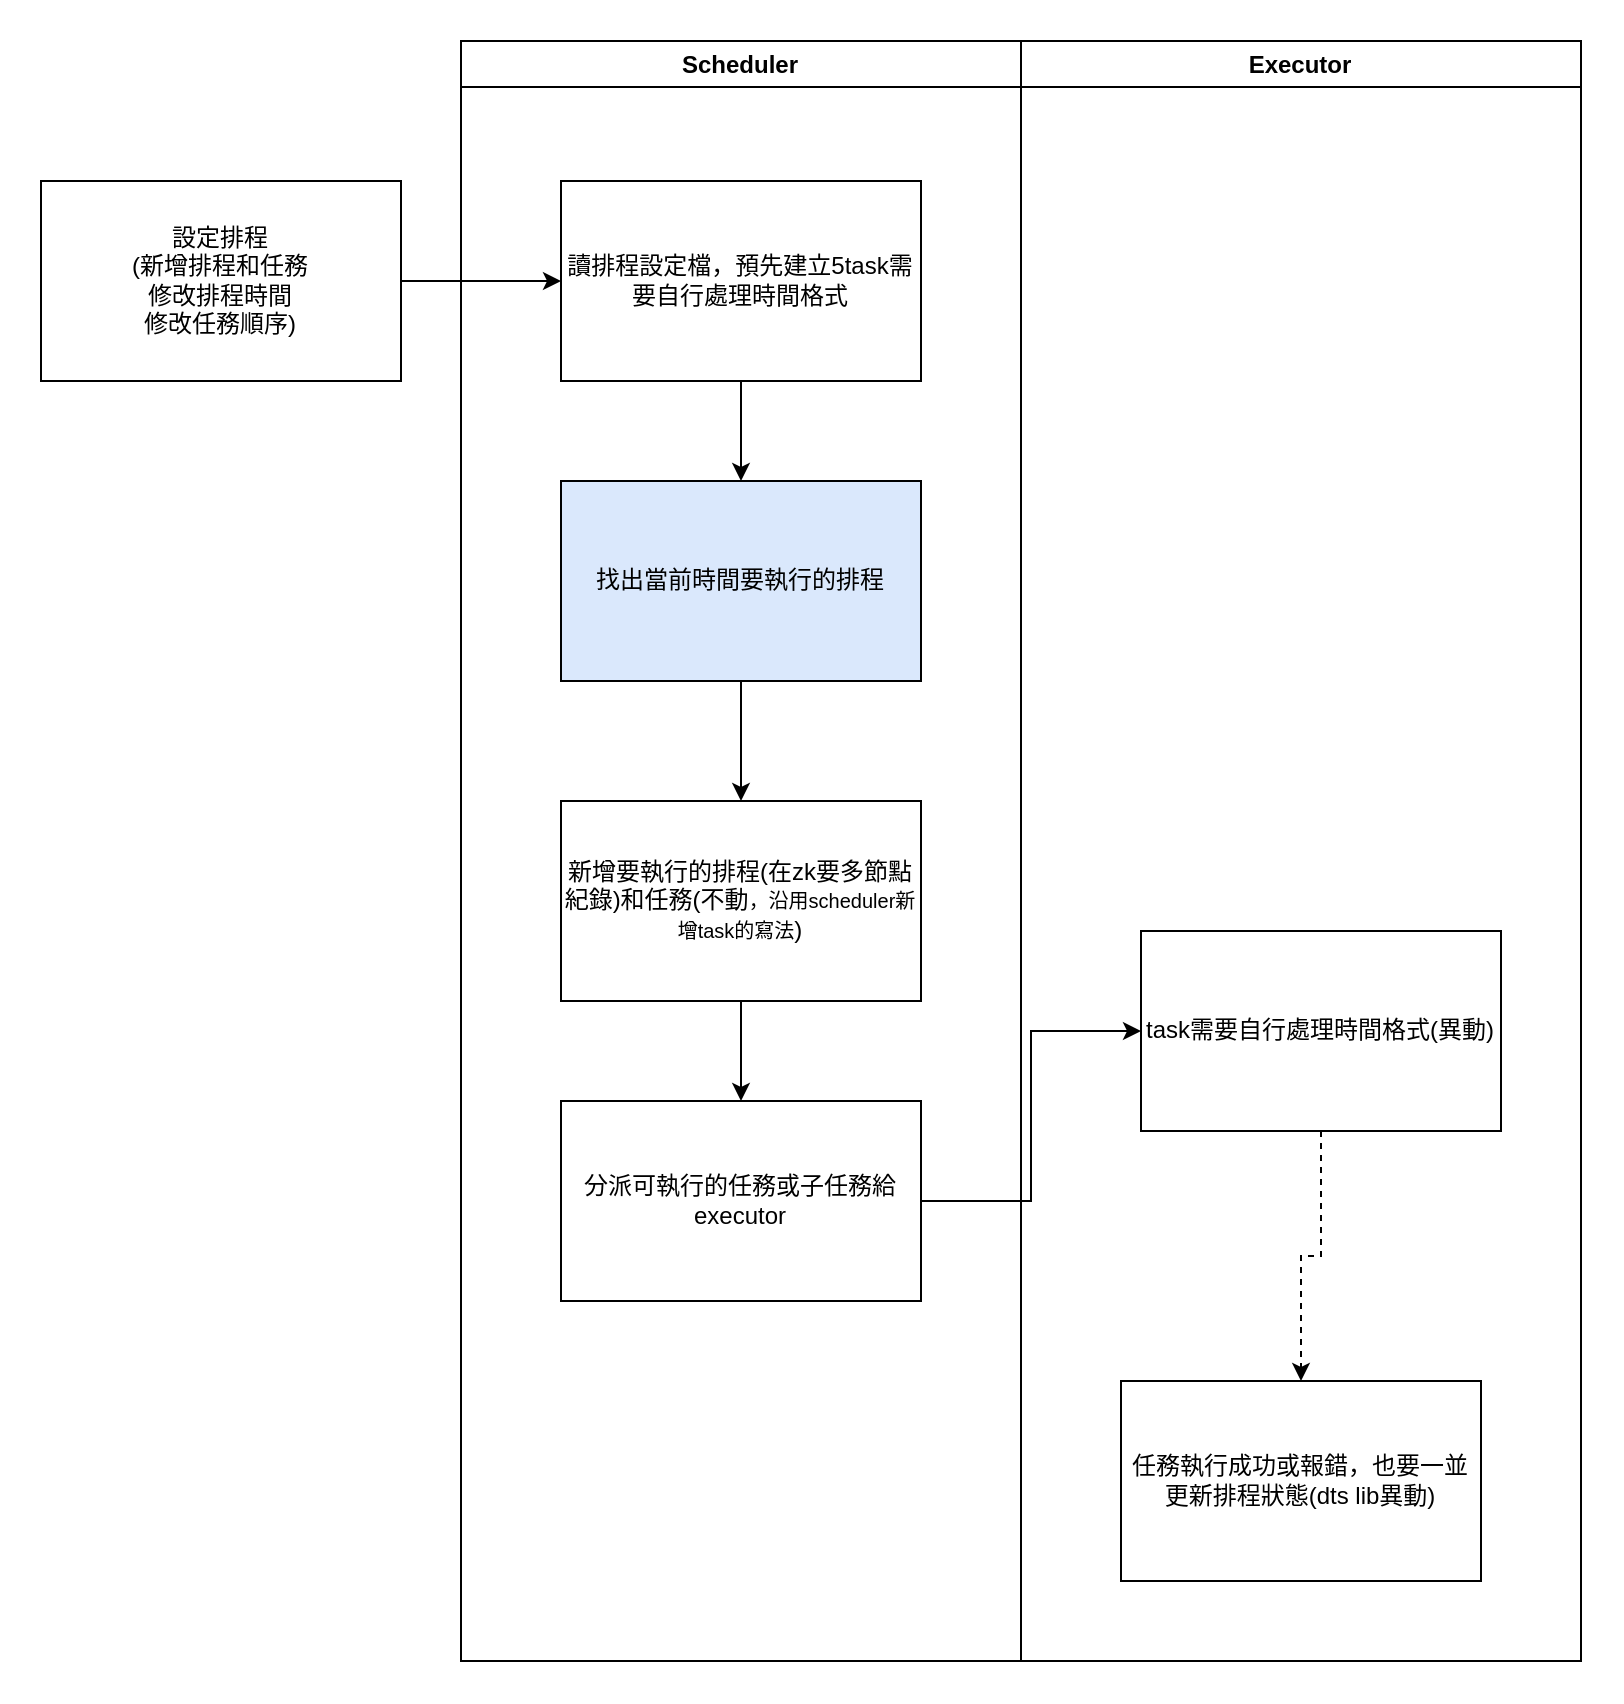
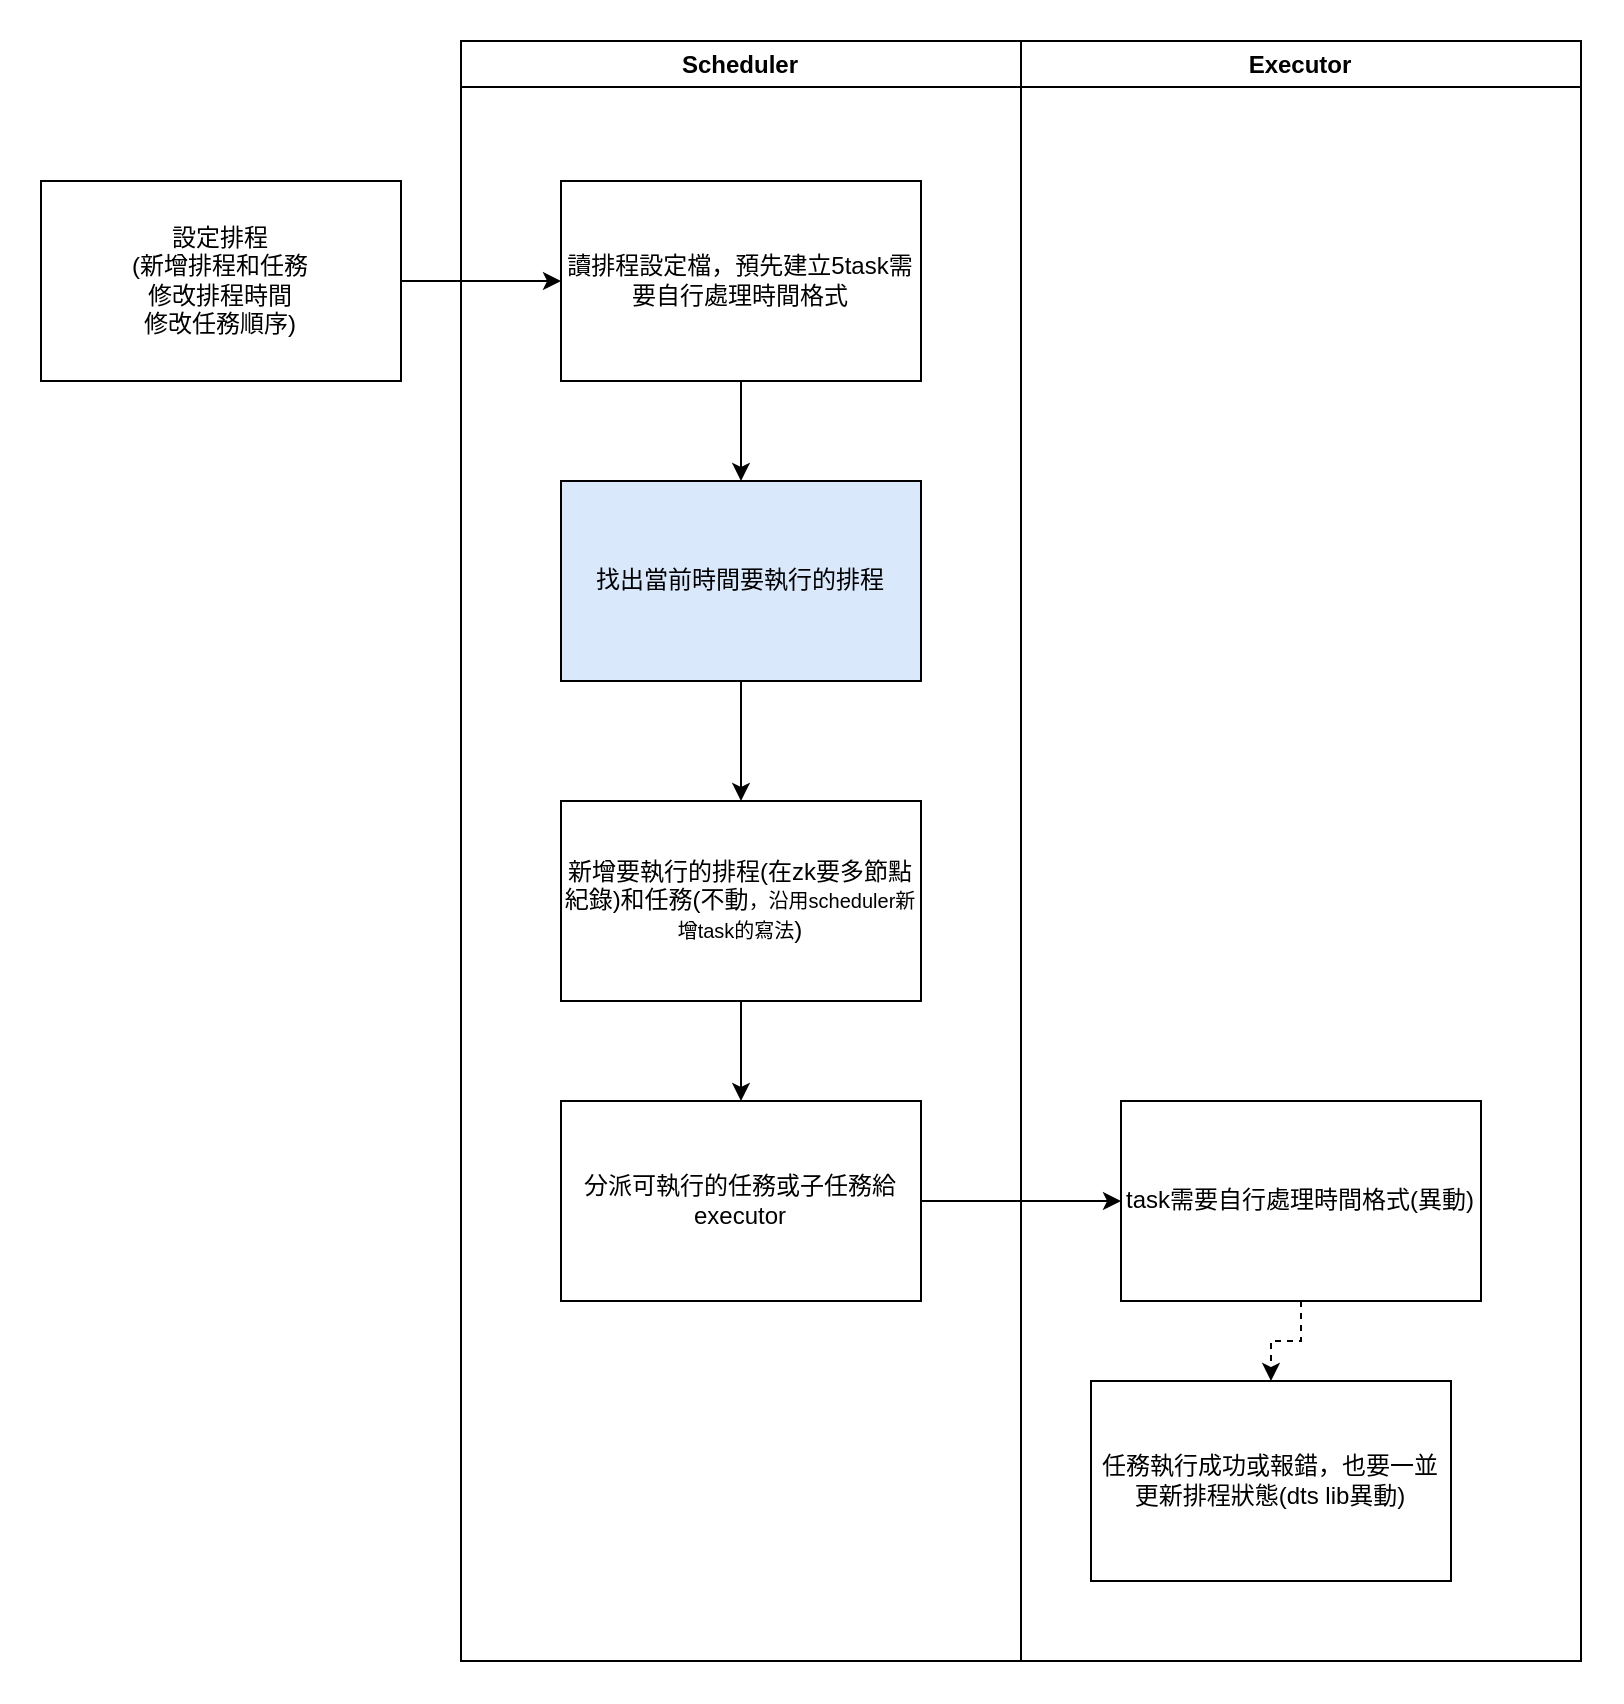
(1321, 1031) -> (1301, 1201)
(1301, 1481) -> (1271, 1481)
